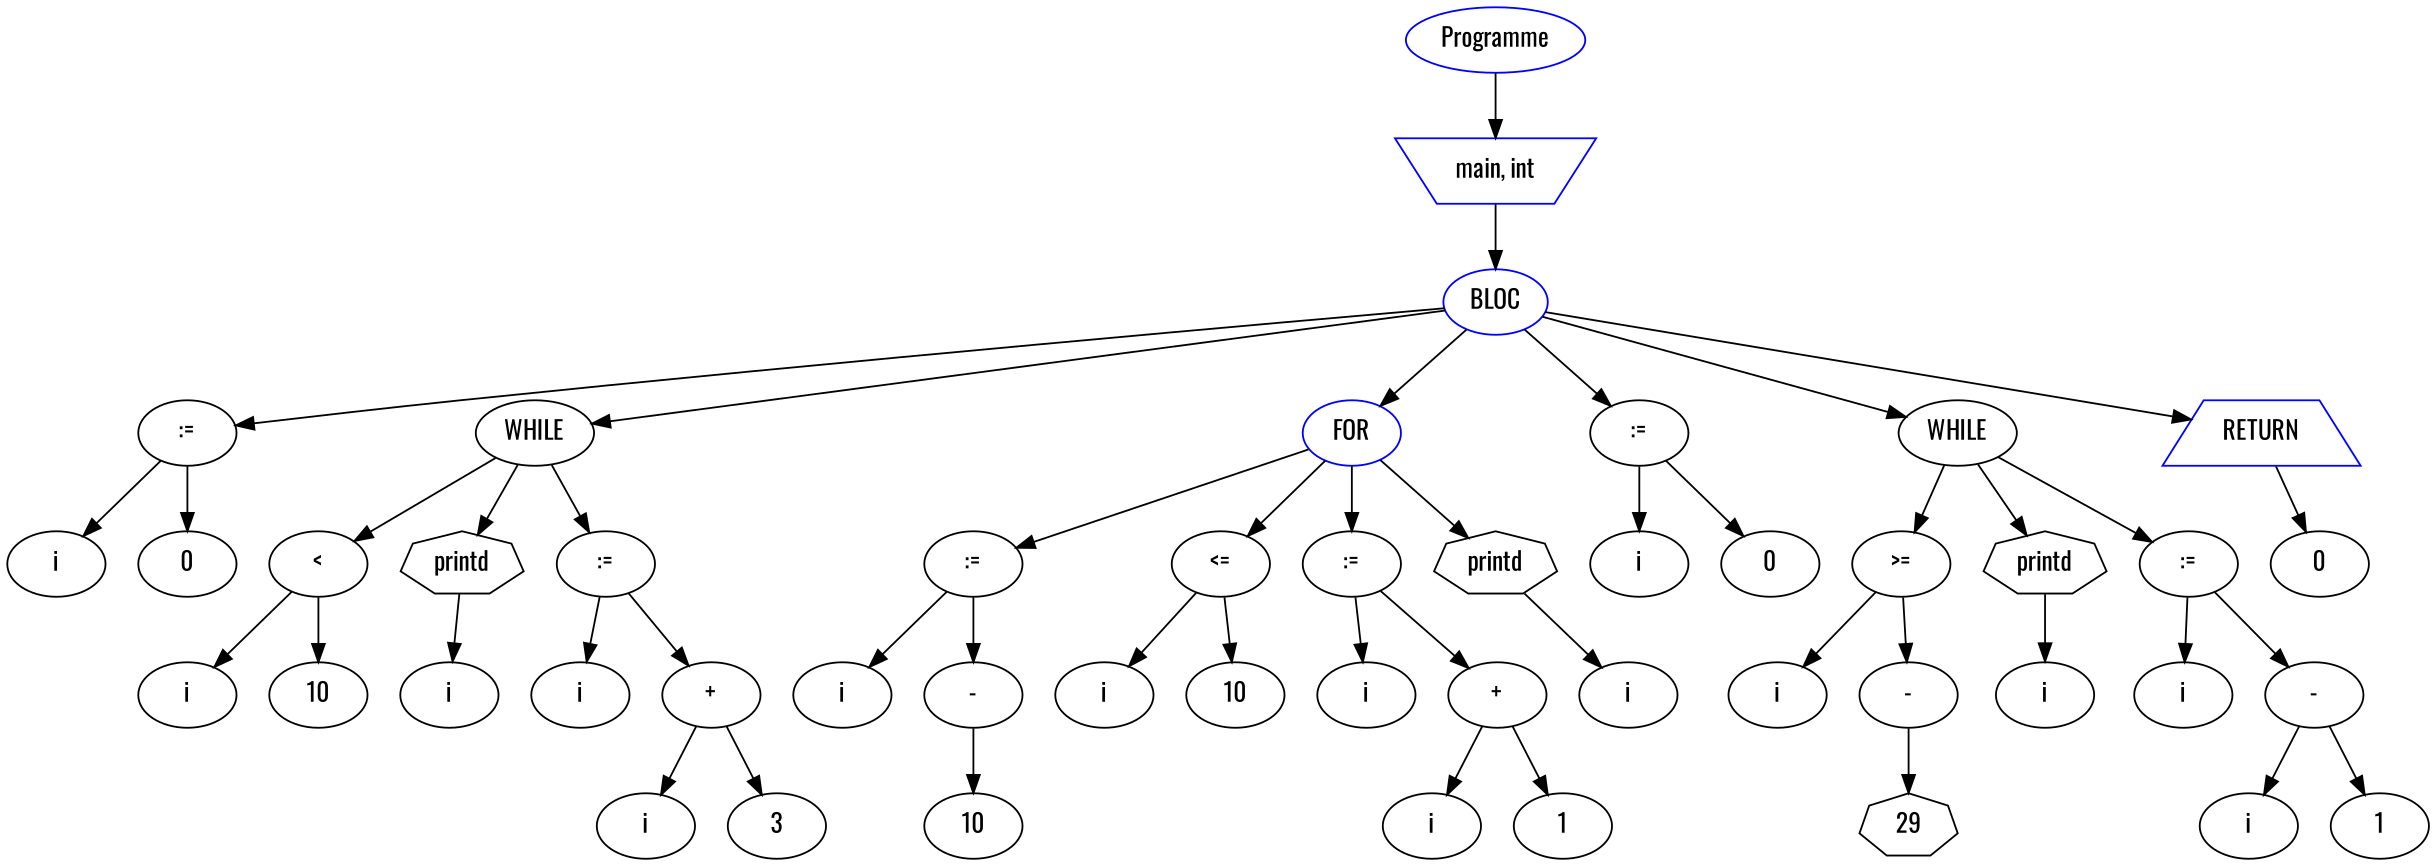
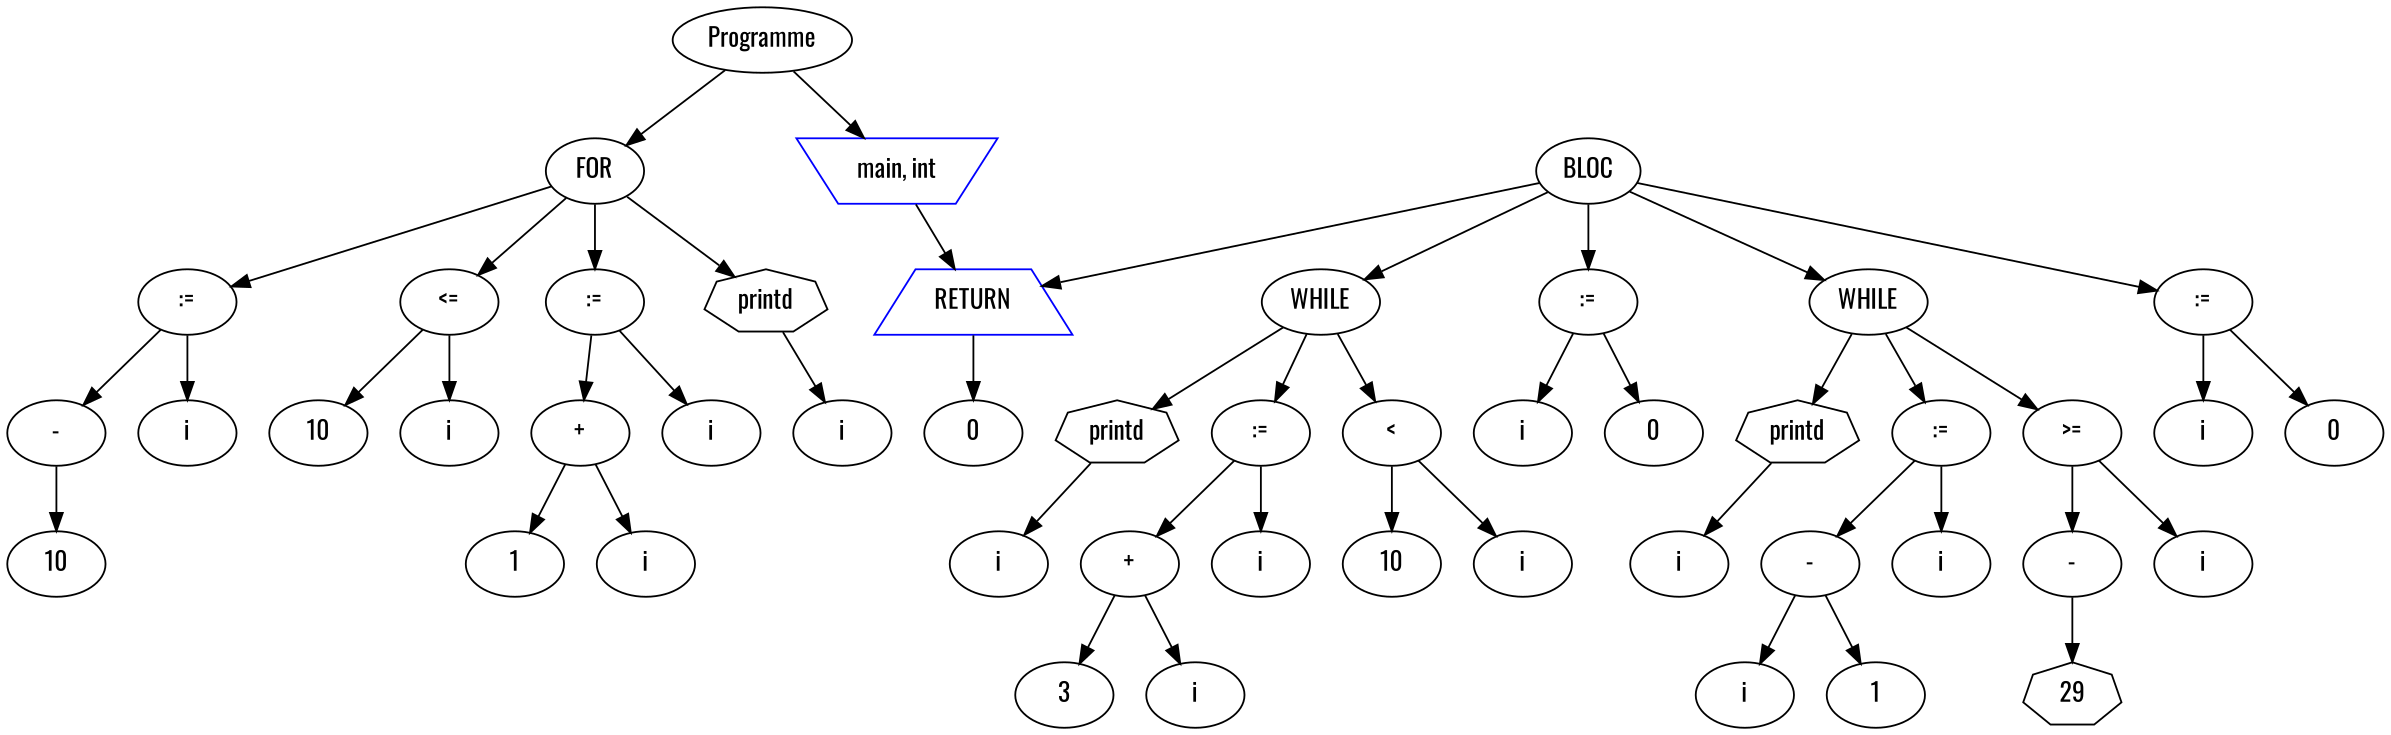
(1496, 40) -> (762, 40)
(1496, 228) -> (931, 229)
(1496, 302) -> (1588, 171)
(1430, 362) -> (683, 102)
(1352, 433) -> (595, 171)
